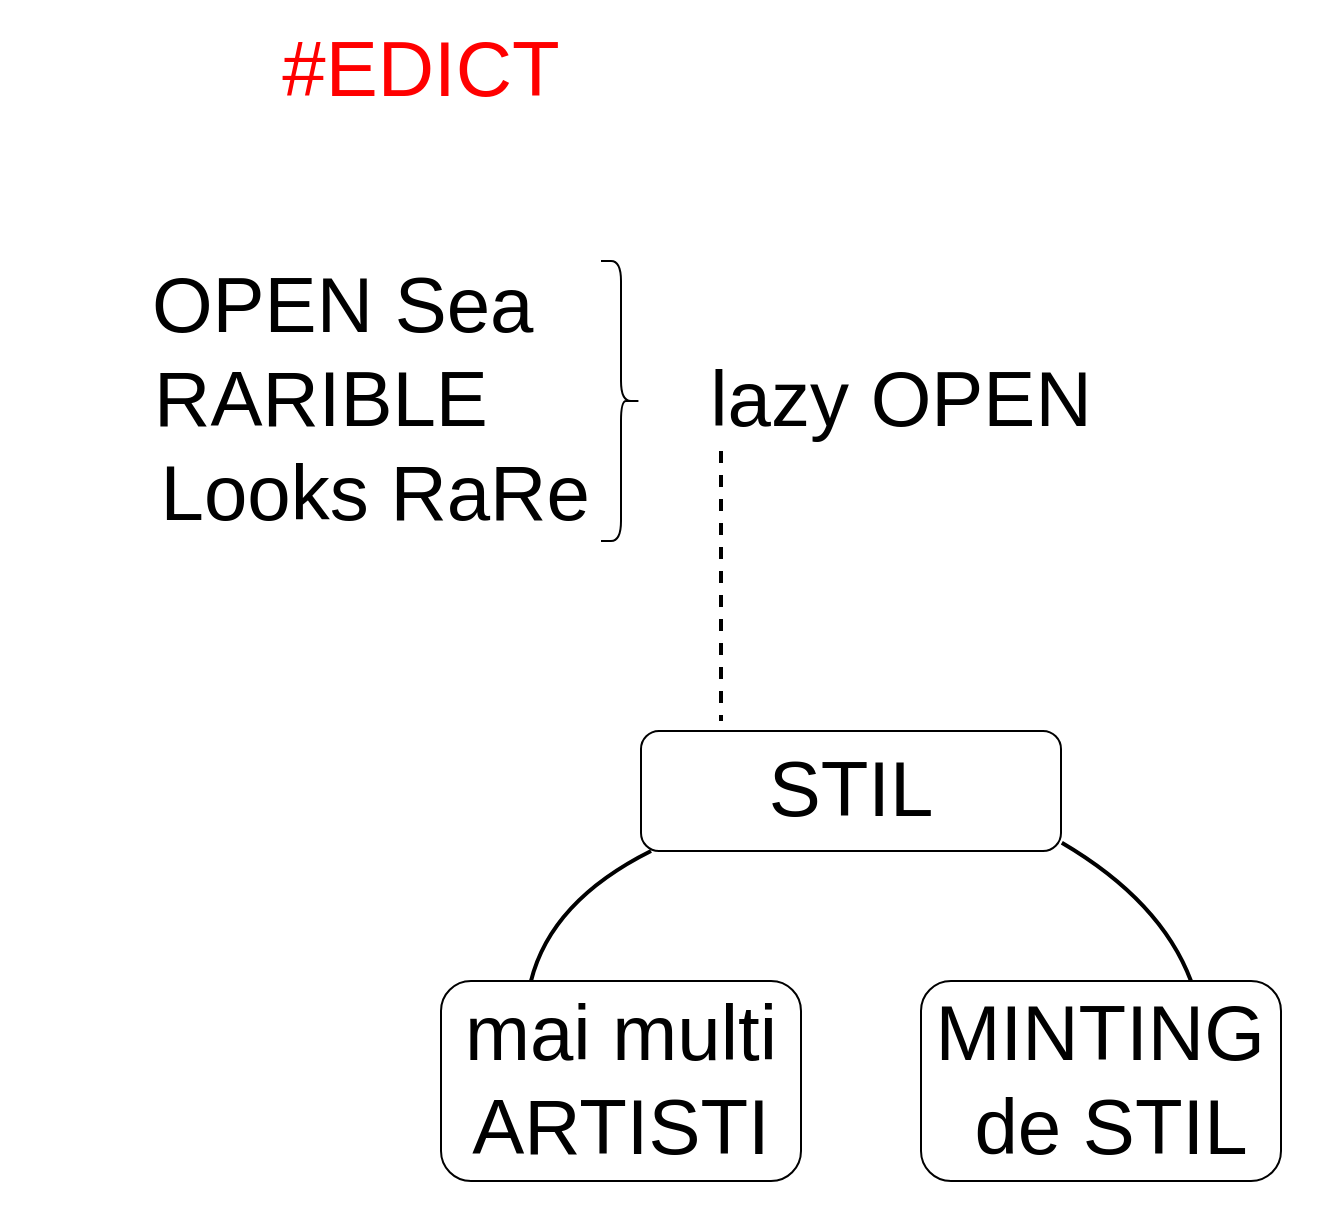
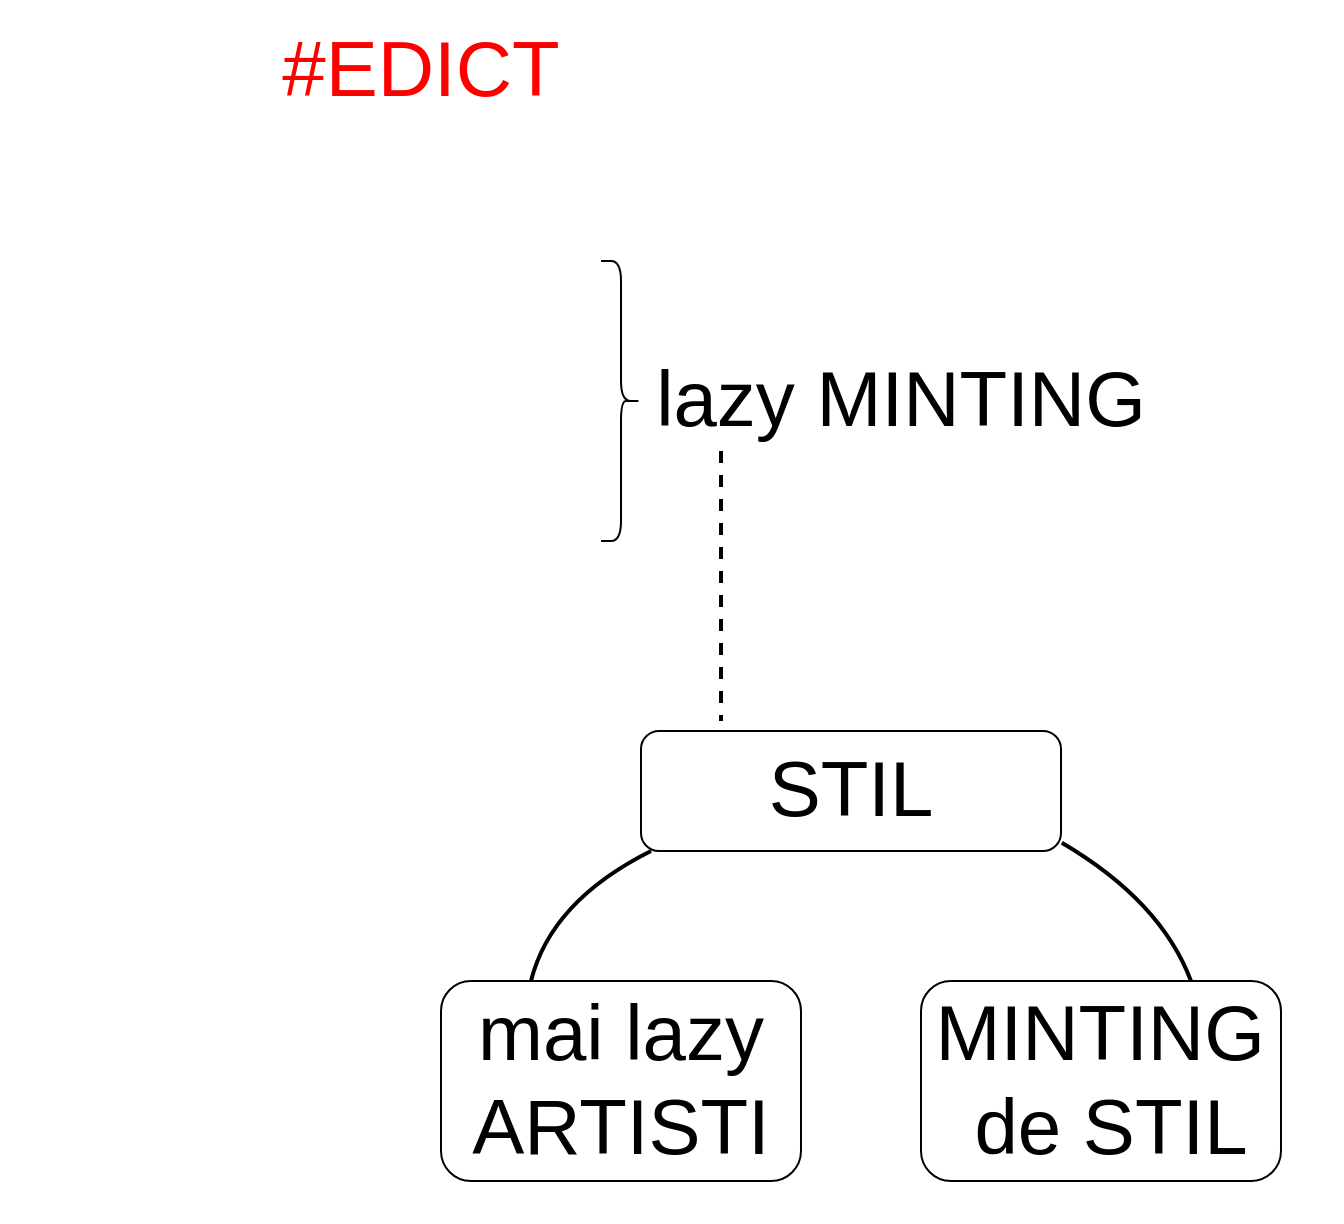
(321, 401) -> none
(902, 401) -> (902, 401)
(622, 1081) -> (622, 1081)
